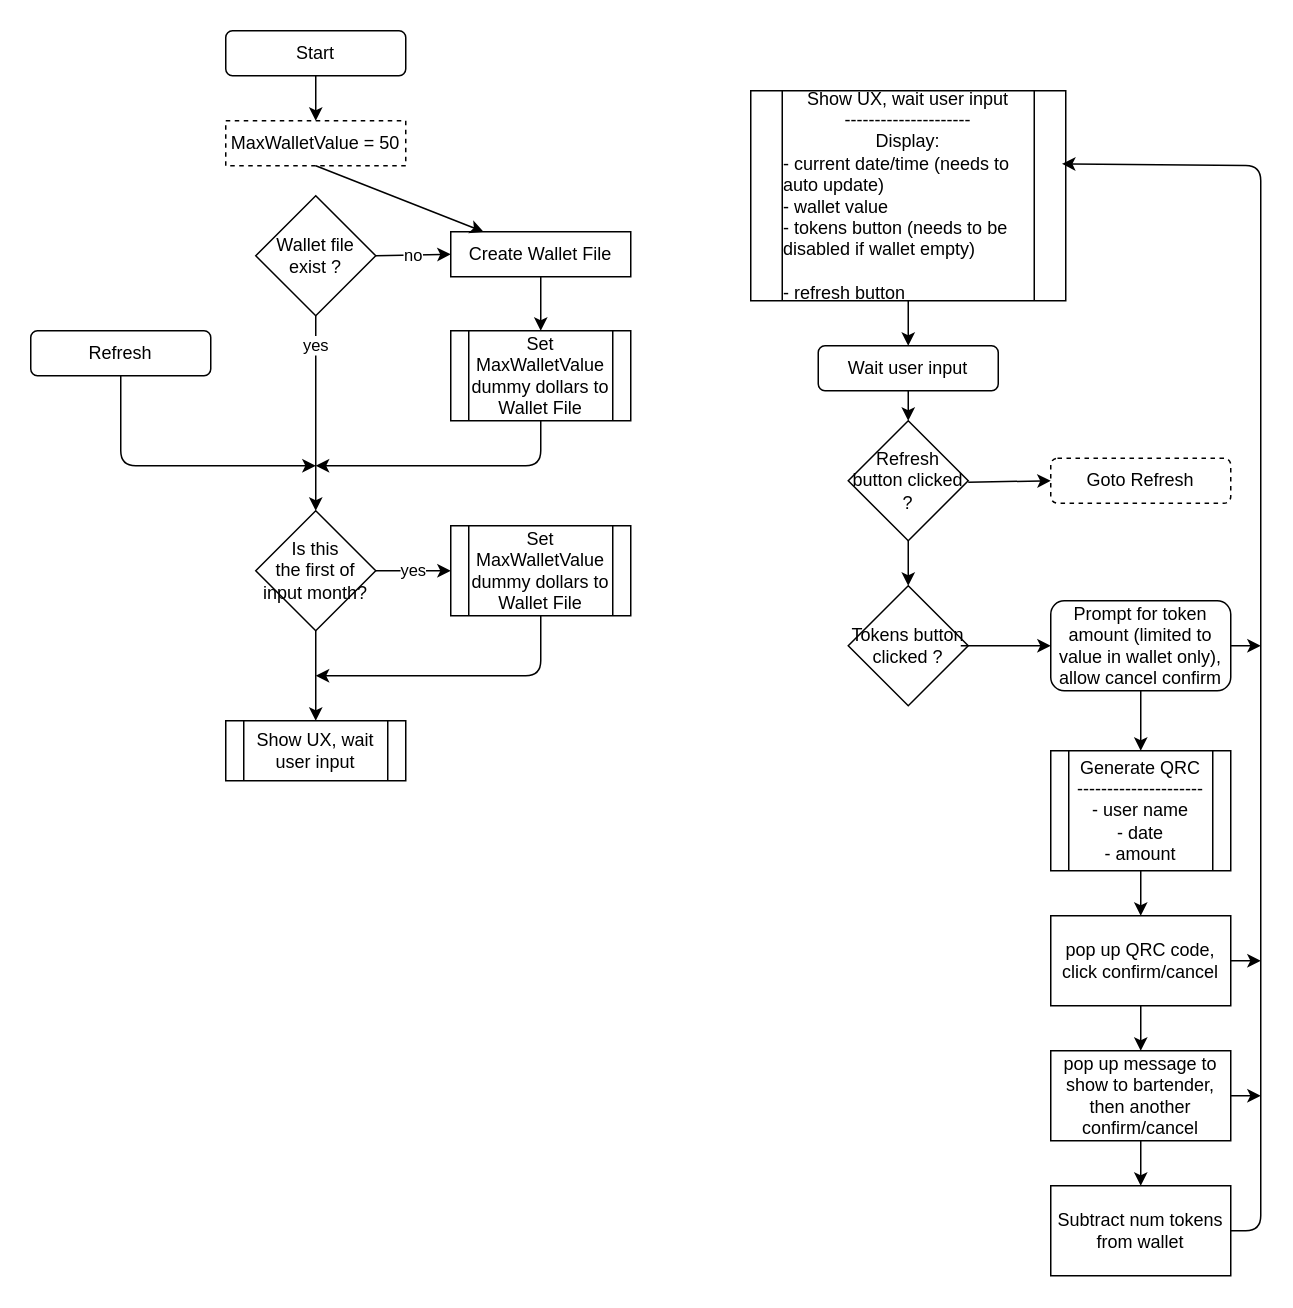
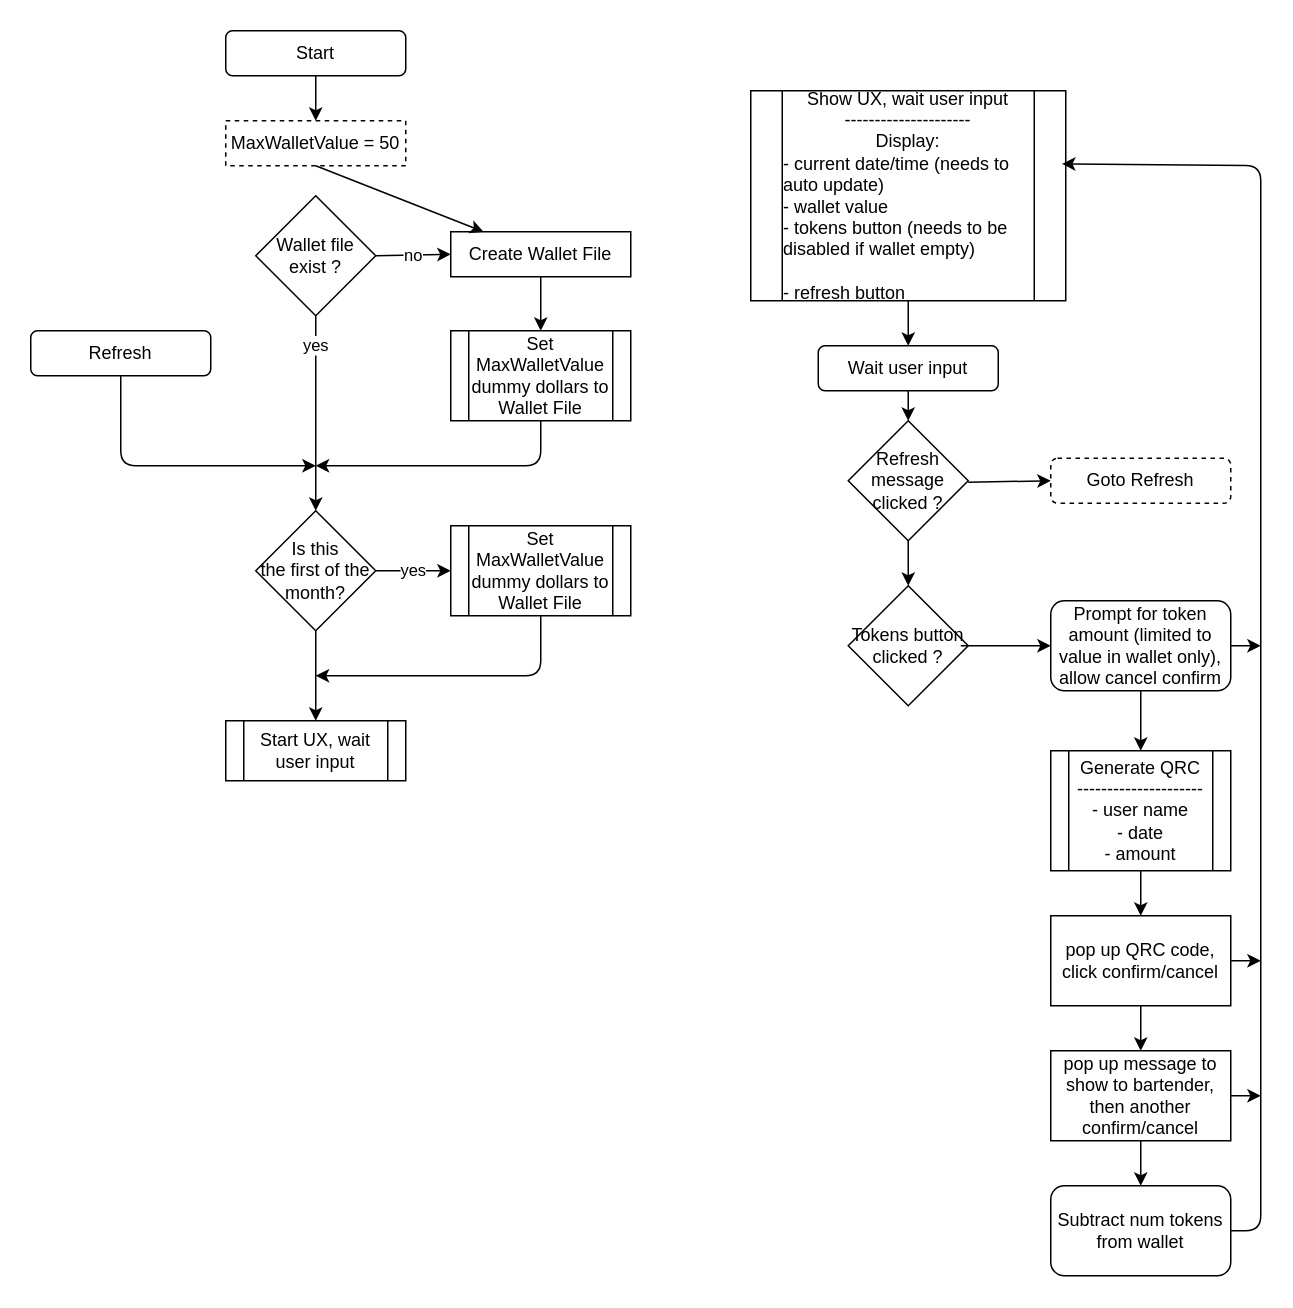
(908, 481) -> (908, 481)
(316, 571) -> (316, 571)
(316, 751) -> (316, 751)
(1141, 1231) -> (1141, 1231)
